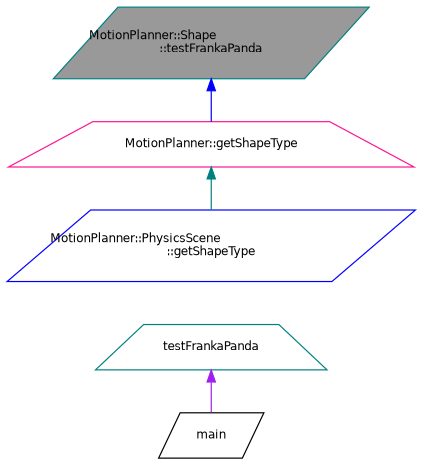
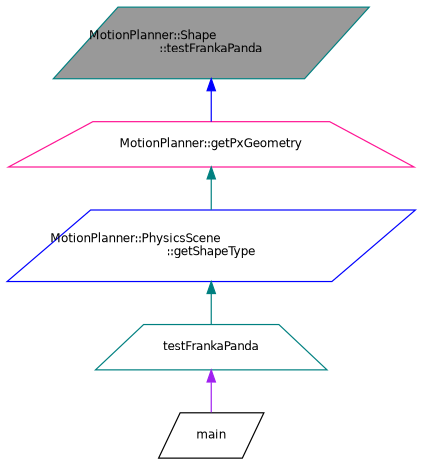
(211, 144) -> (211, 144)
none -> (211, 309)
